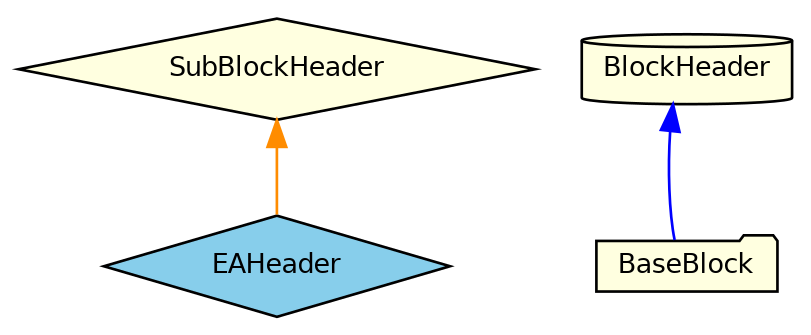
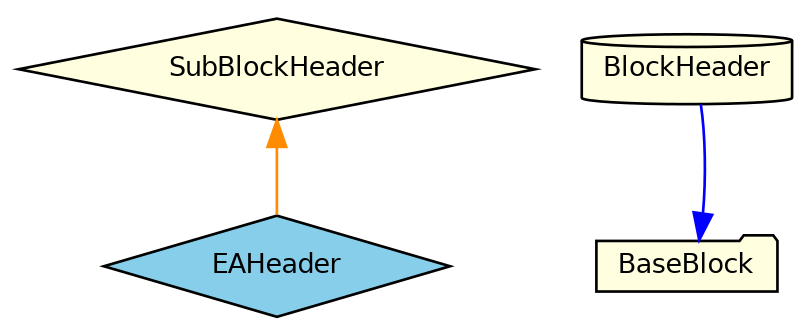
(669, 186) -> (705, 159)
